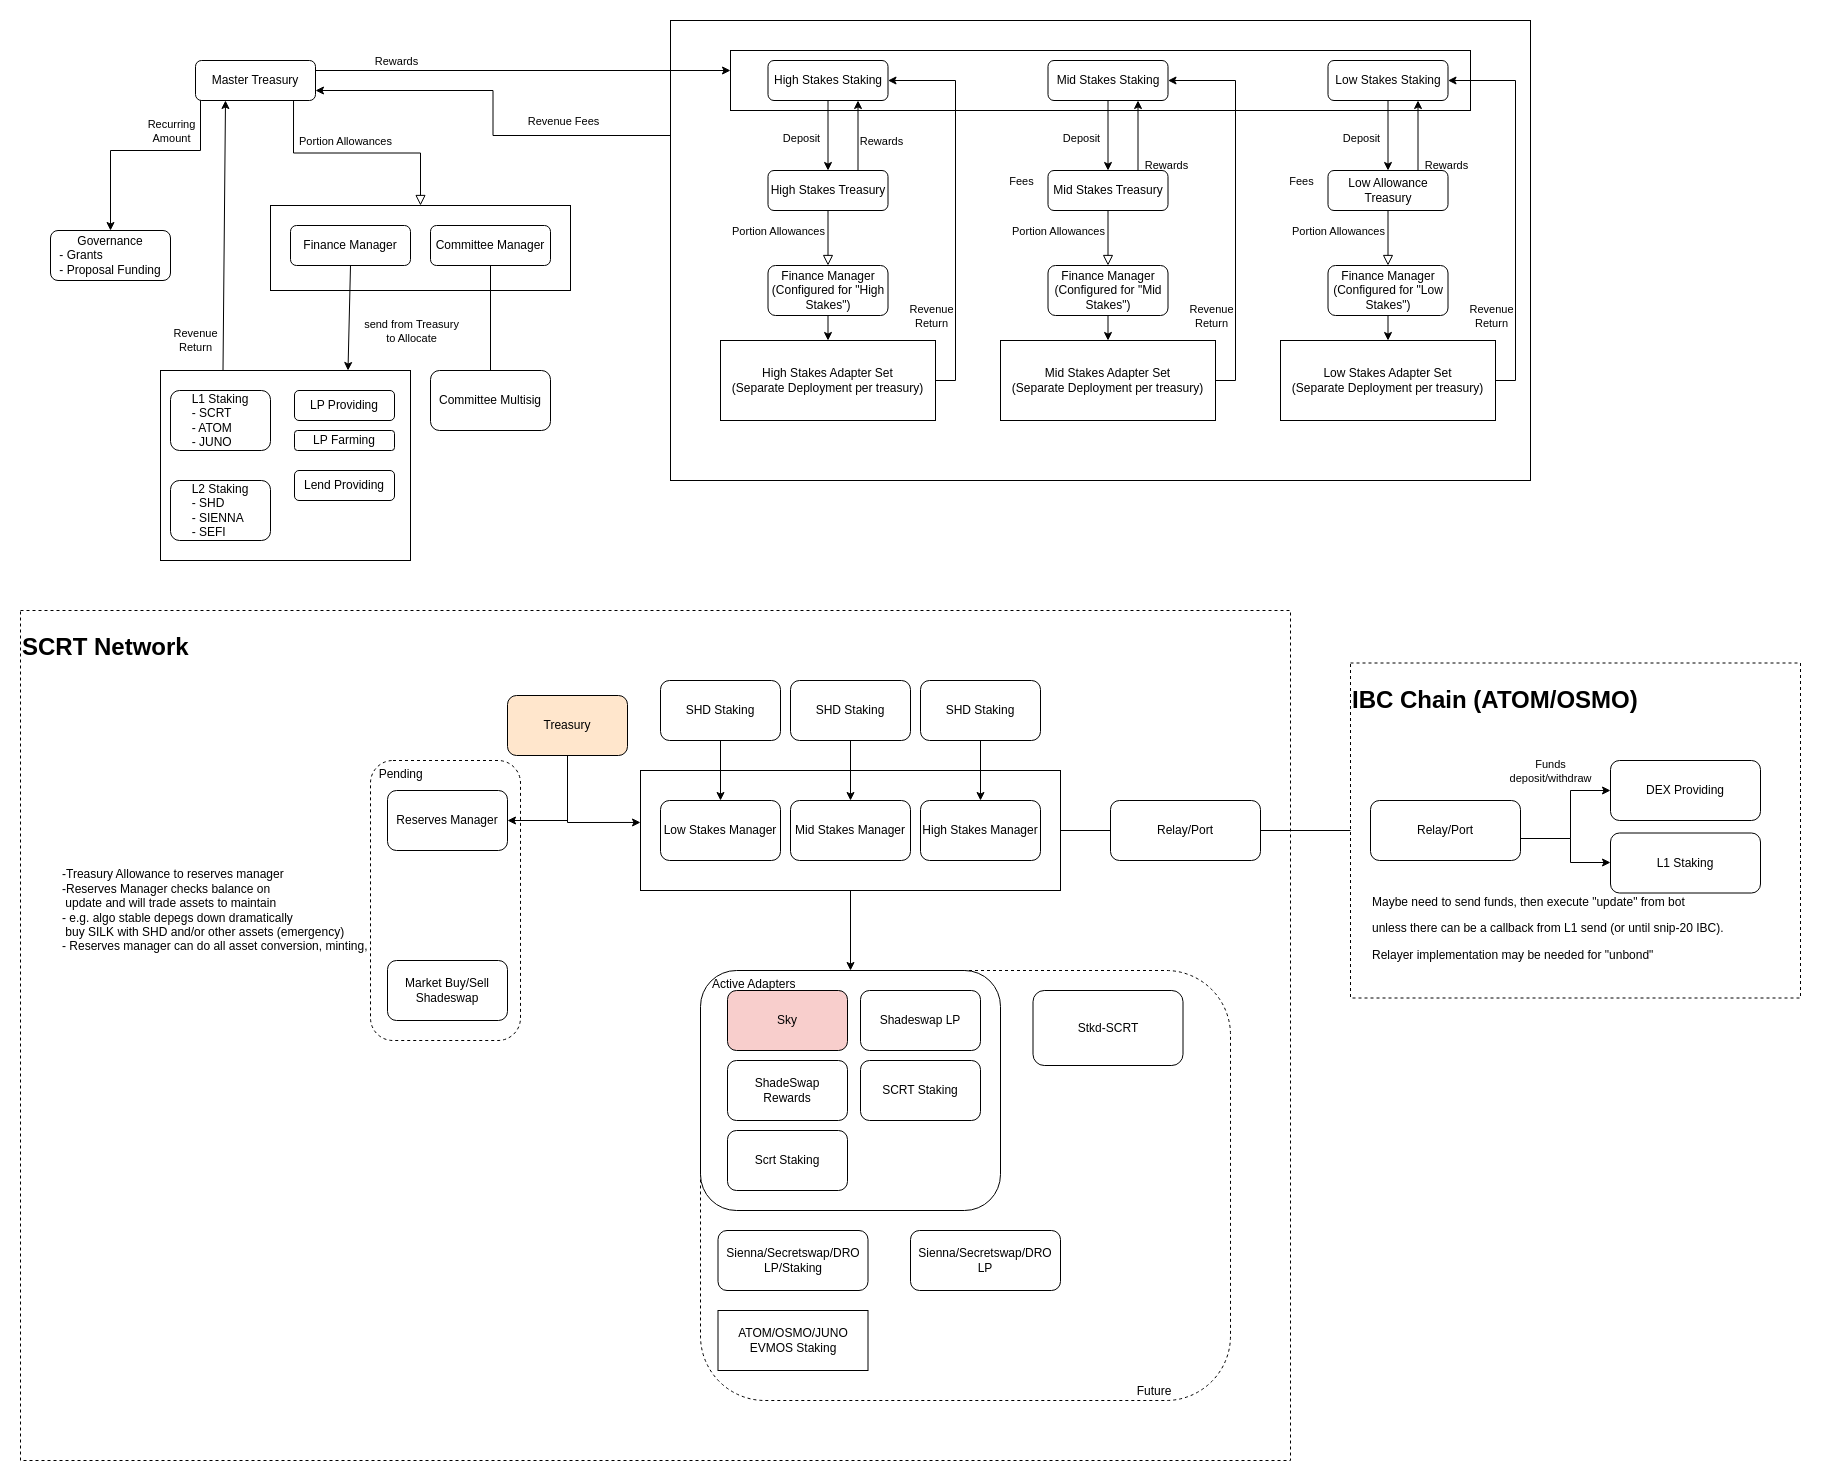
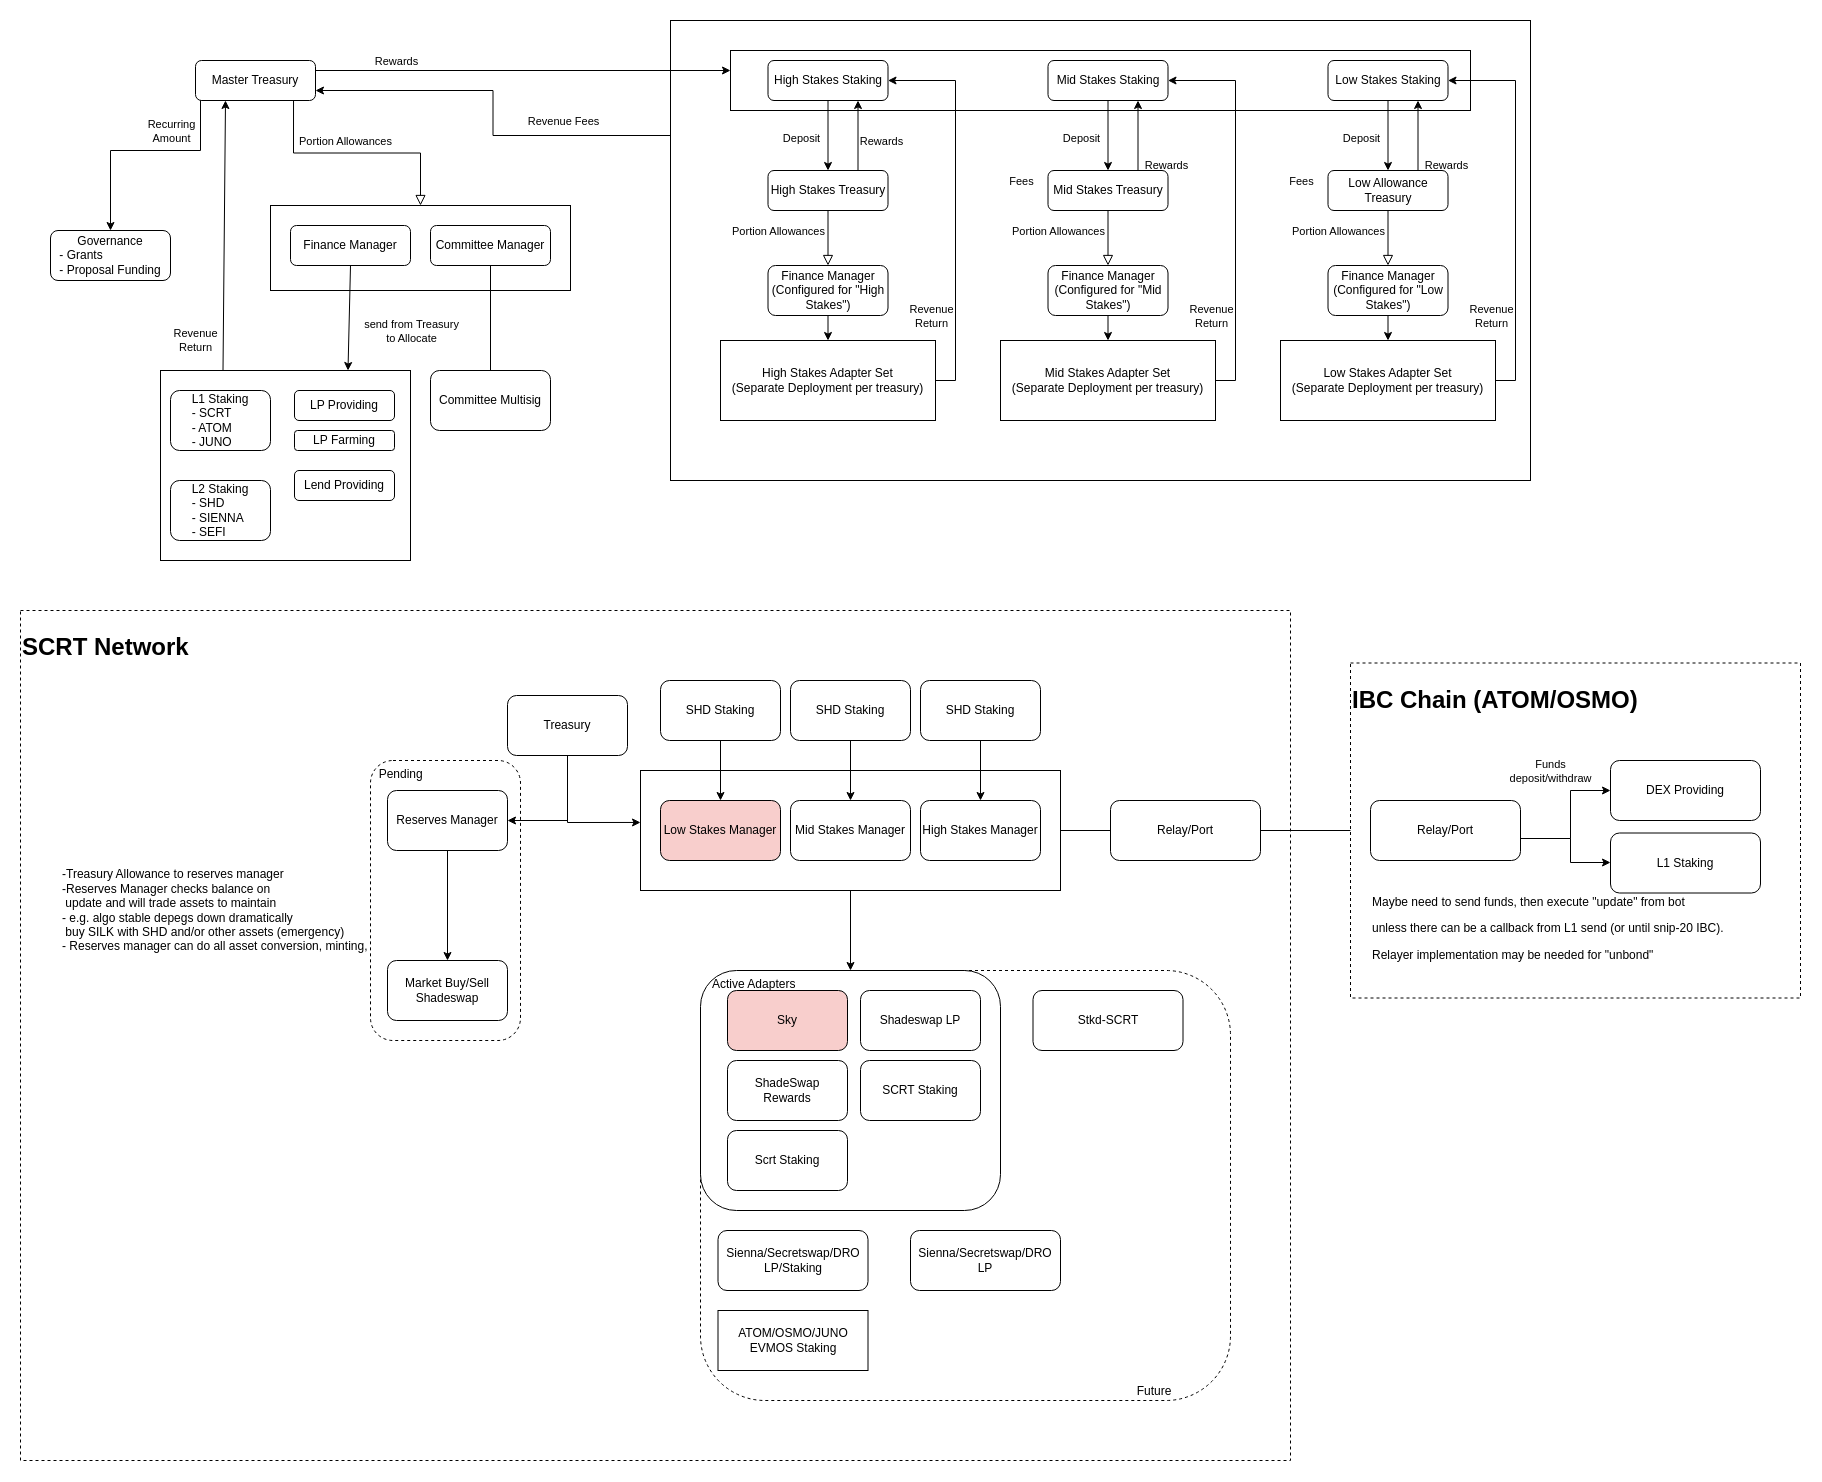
(568, 726) -> (568, 726)
(721, 831) -> (721, 831)
none -> (448, 902)
(1108, 1028) -> (1108, 1021)
